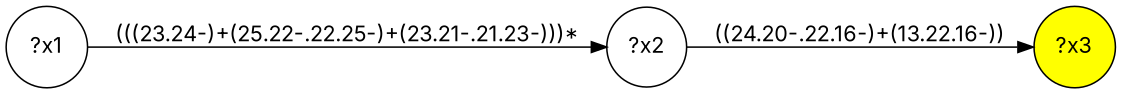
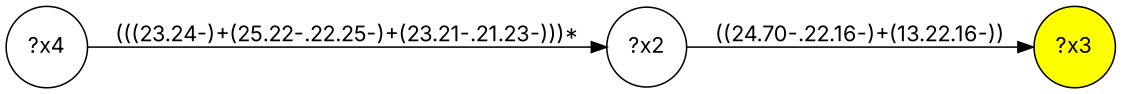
(860, 36) -> (860, 36)
(47, 47) -> (47, 47)
